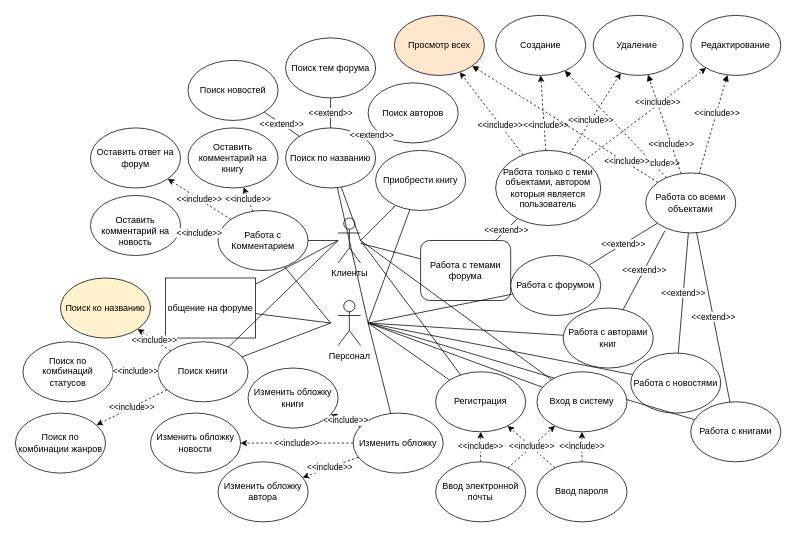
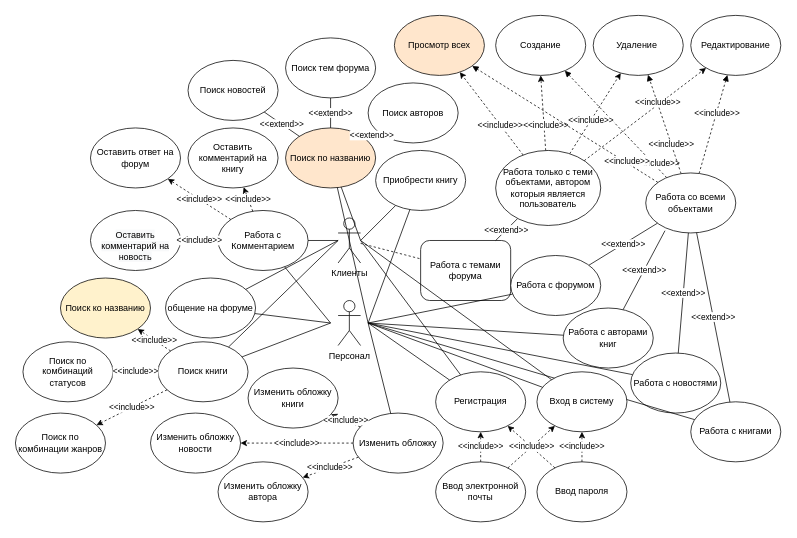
(330, 158) -> (330, 158)
(135, 225) -> (135, 240)
(396, 252) -> (396, 252)
(210, 308) -> (210, 308)
